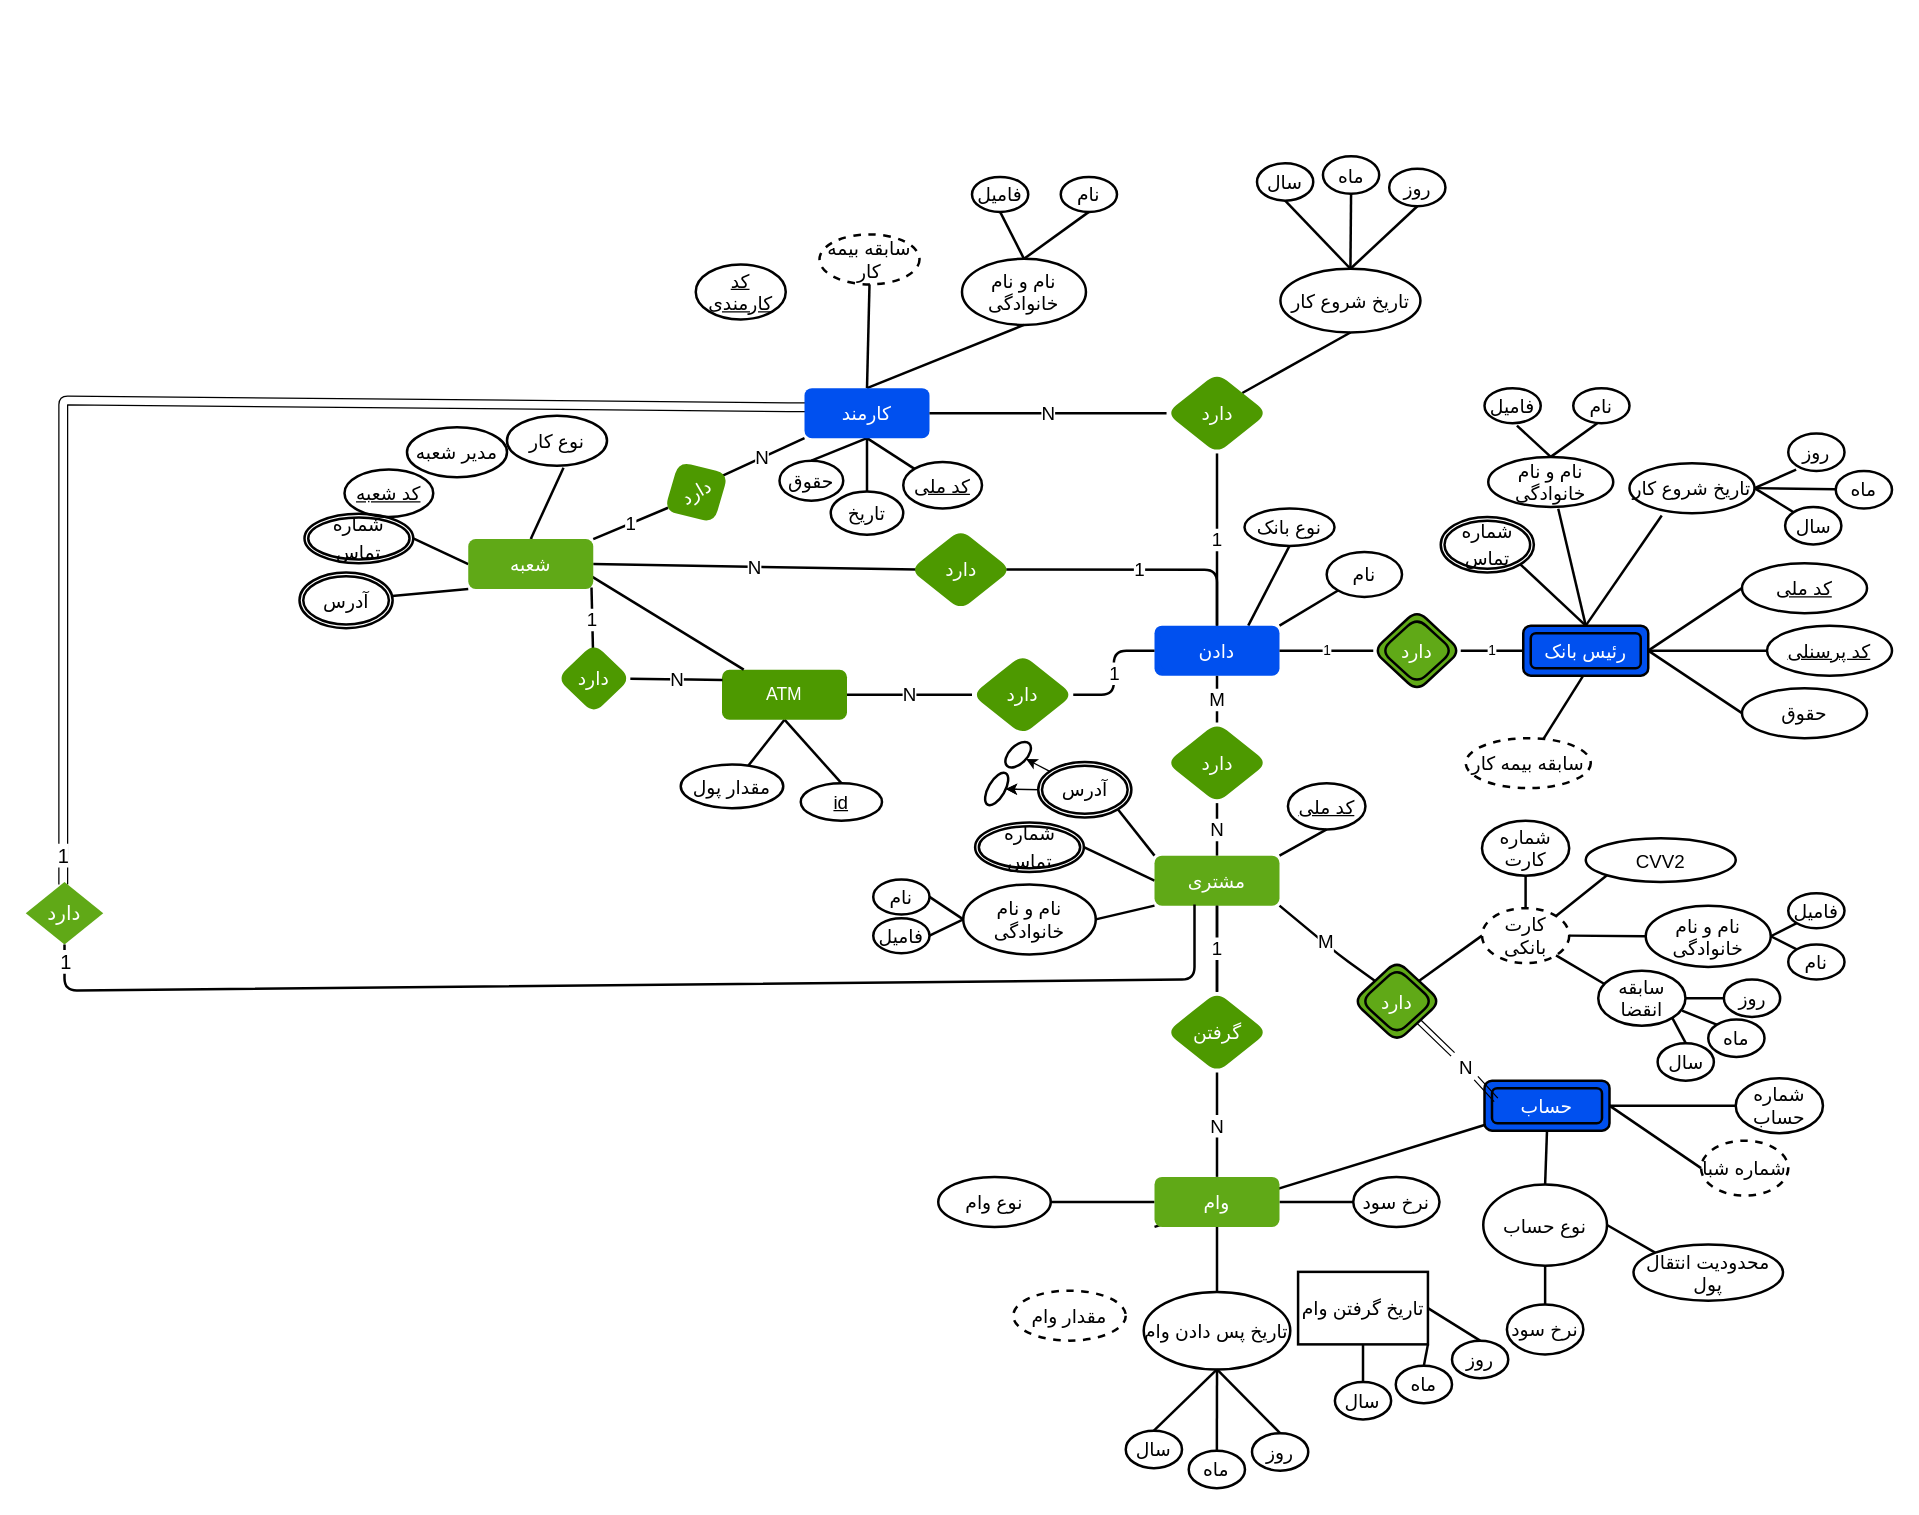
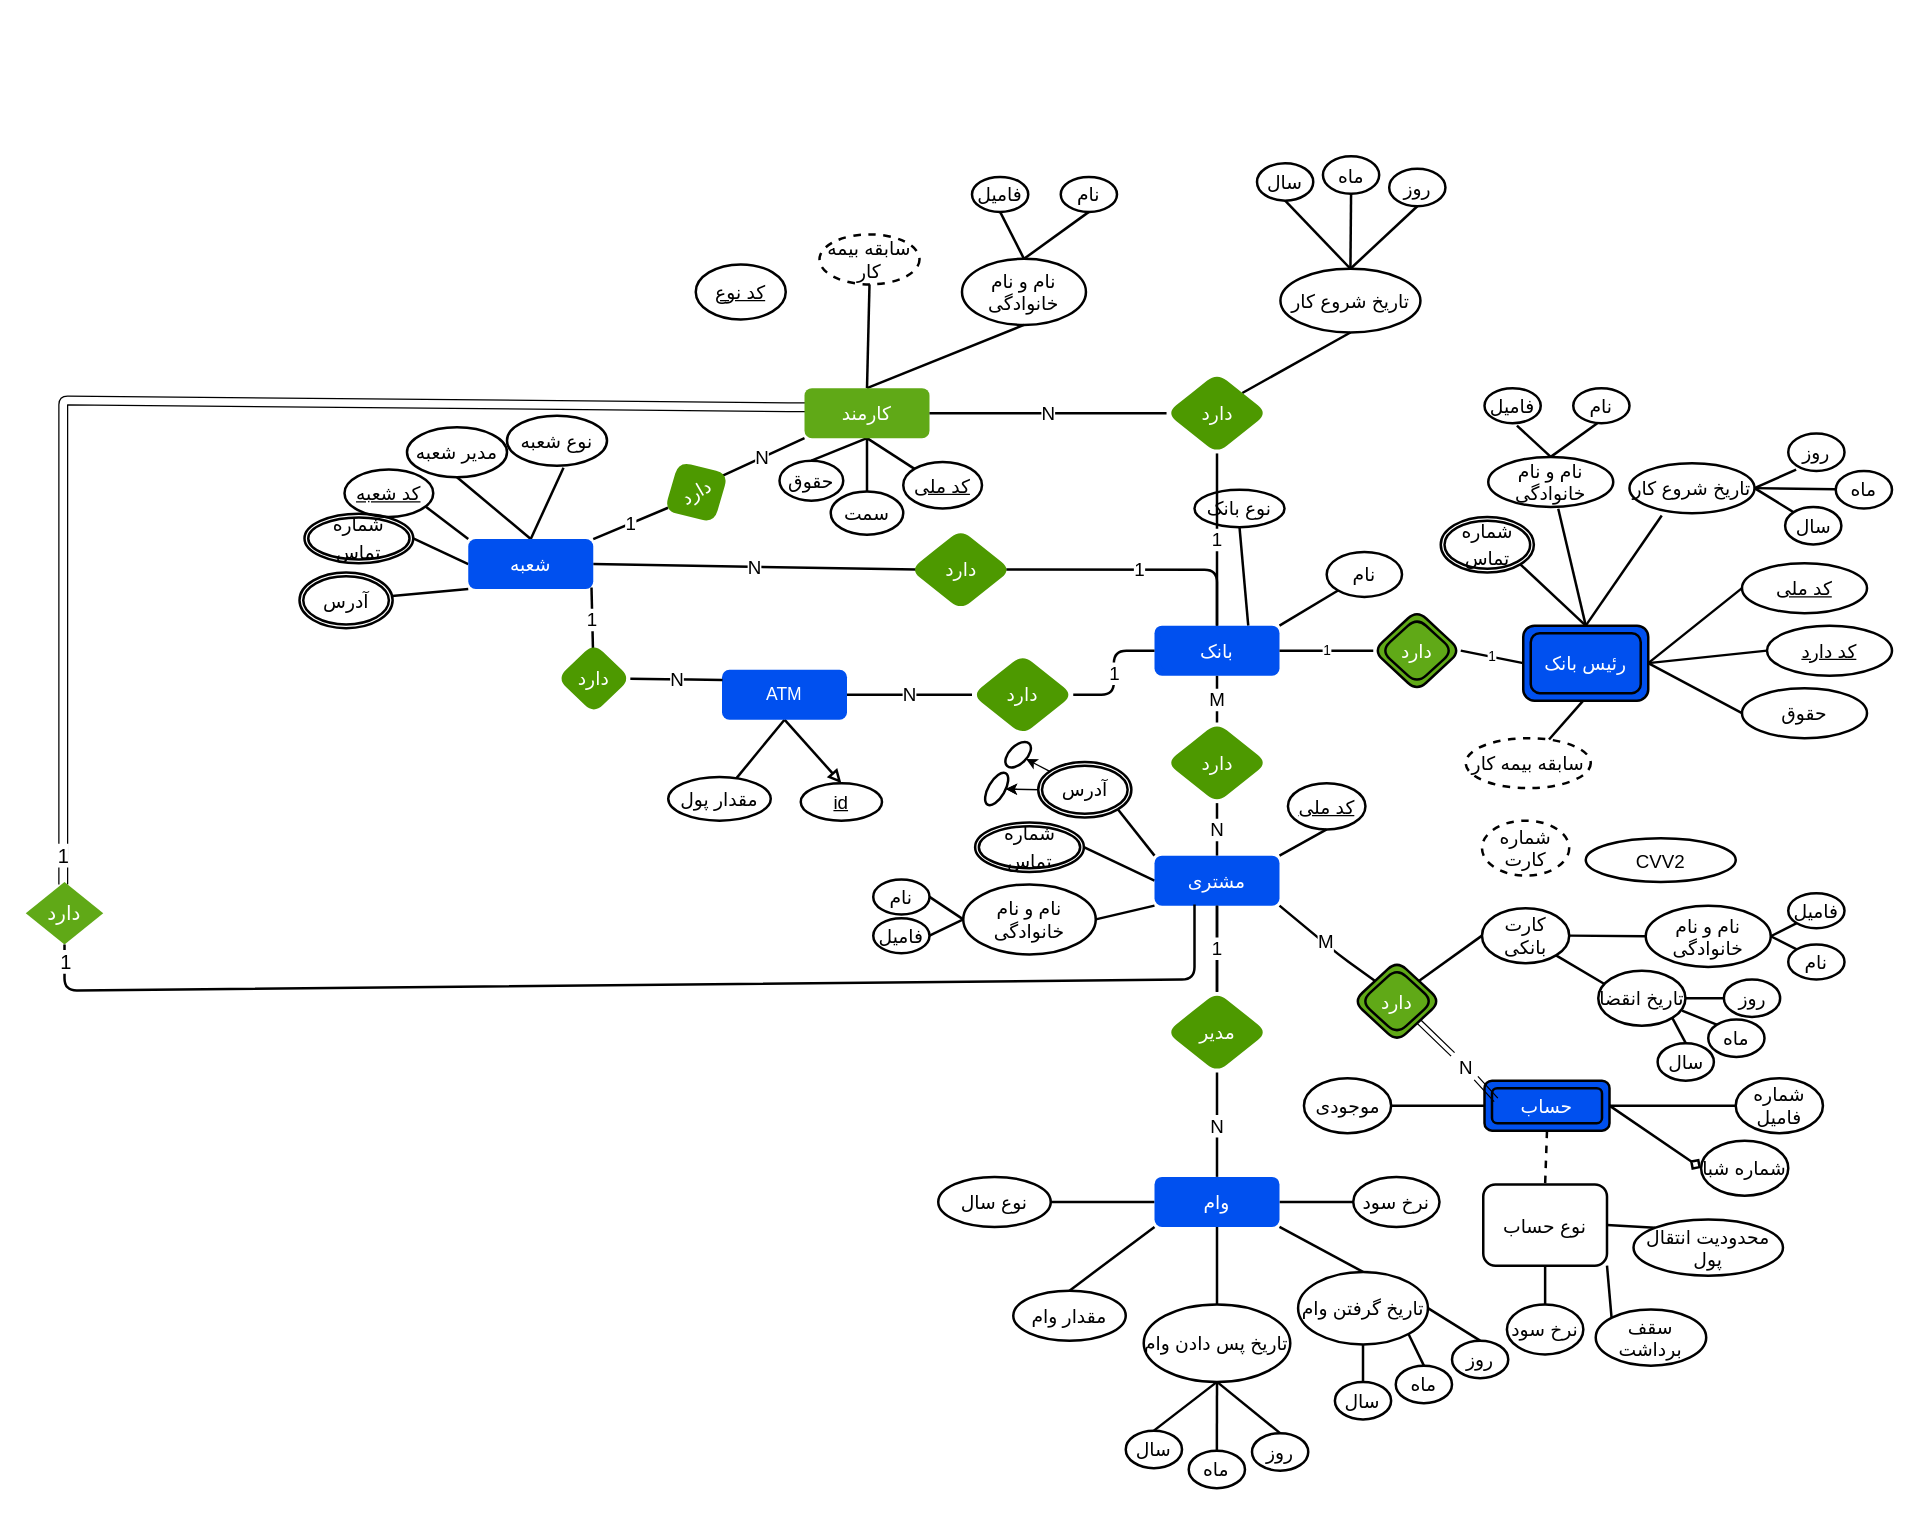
(741, 292) -> (741, 292)
(867, 413) -> (867, 413)
(557, 441) -> (557, 441)
(867, 513) -> (867, 513)
none -> (447, 523)
(1289, 527) -> (1239, 508)
(531, 564) -> (531, 564)
(638, 605) -> (493, 507)
(1217, 651) -> (1217, 651)
(1586, 651) -> (1586, 663)
(1829, 651) -> (1829, 651)
(784, 695) -> (784, 695)
(836, 777) -> (831, 772)
(732, 786) -> (719, 799)
(1525, 848) -> (1525, 848)
(1217, 881) -> (1217, 881)
(1525, 892) -> none
(1581, 896) -> none
(1525, 936) -> (1525, 936)
(1642, 998) -> (1642, 998)
(1218, 1032) -> (1218, 1032)
none -> (1347, 1106)
none -> (1438, 1106)
(1779, 1106) -> (1779, 1106)
(1546, 1156) -> (1546, 1156)
(1695, 1164) -> (1690, 1161)
(1745, 1168) -> (1745, 1168)
(1319, 1176) -> (1113, 1258)
(994, 1202) -> (994, 1202)
(1217, 1202) -> (1217, 1202)
(1545, 1225) -> (1545, 1225)
none -> (1321, 1249)
(1708, 1273) -> (1708, 1248)
none -> (1609, 1292)
(1363, 1308) -> (1363, 1308)
(1069, 1316) -> (1069, 1316)
(1217, 1331) -> (1217, 1343)
none -> (1651, 1338)
